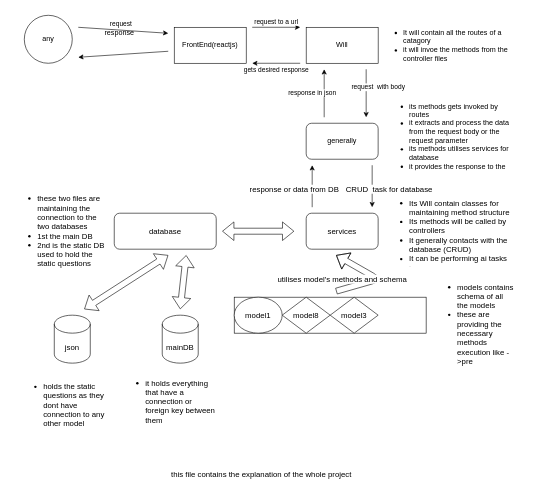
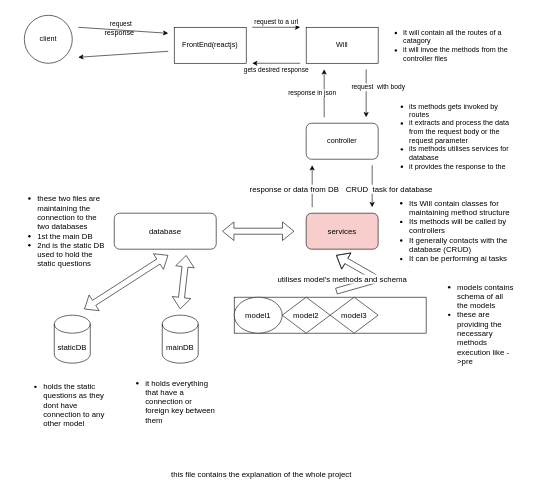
(48, 39) -> (48, 39)
(342, 141) -> (342, 141)
(342, 231) -> (342, 231)
(306, 315) -> (306, 315)
(72, 347) -> (72, 347)
